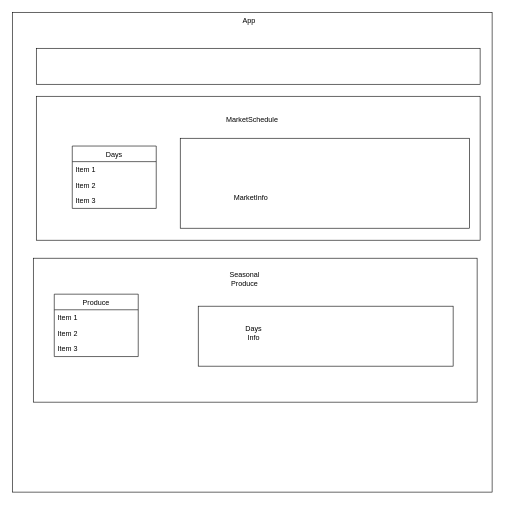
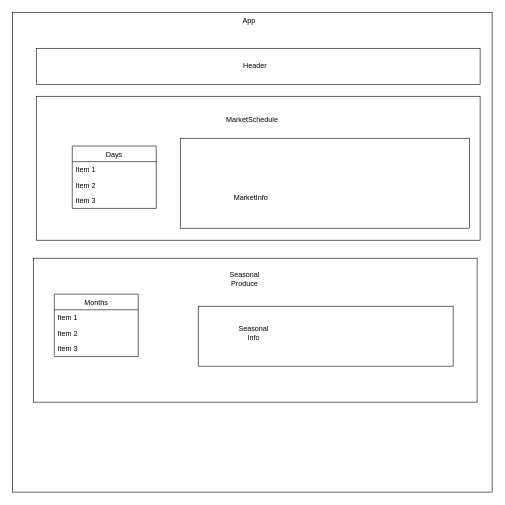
none -> (255, 66)
(96, 302) -> (96, 302)
(254, 333) -> (254, 333)
